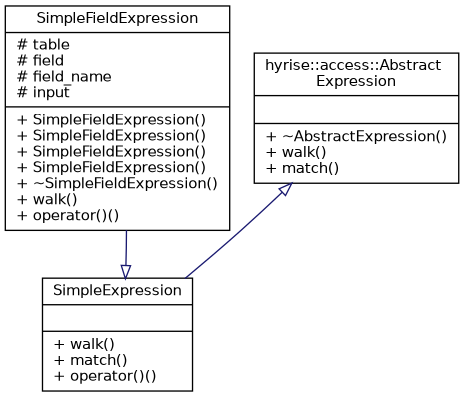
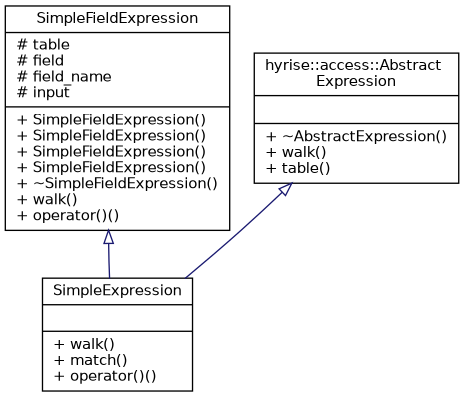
(303, 169) -> (298, 169)
(126, 248) -> (109, 261)
